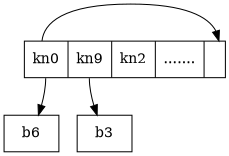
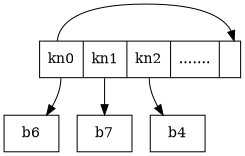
(90, 59) -> (105, 59)
(105, 134) -> (105, 134)
none -> (178, 134)
